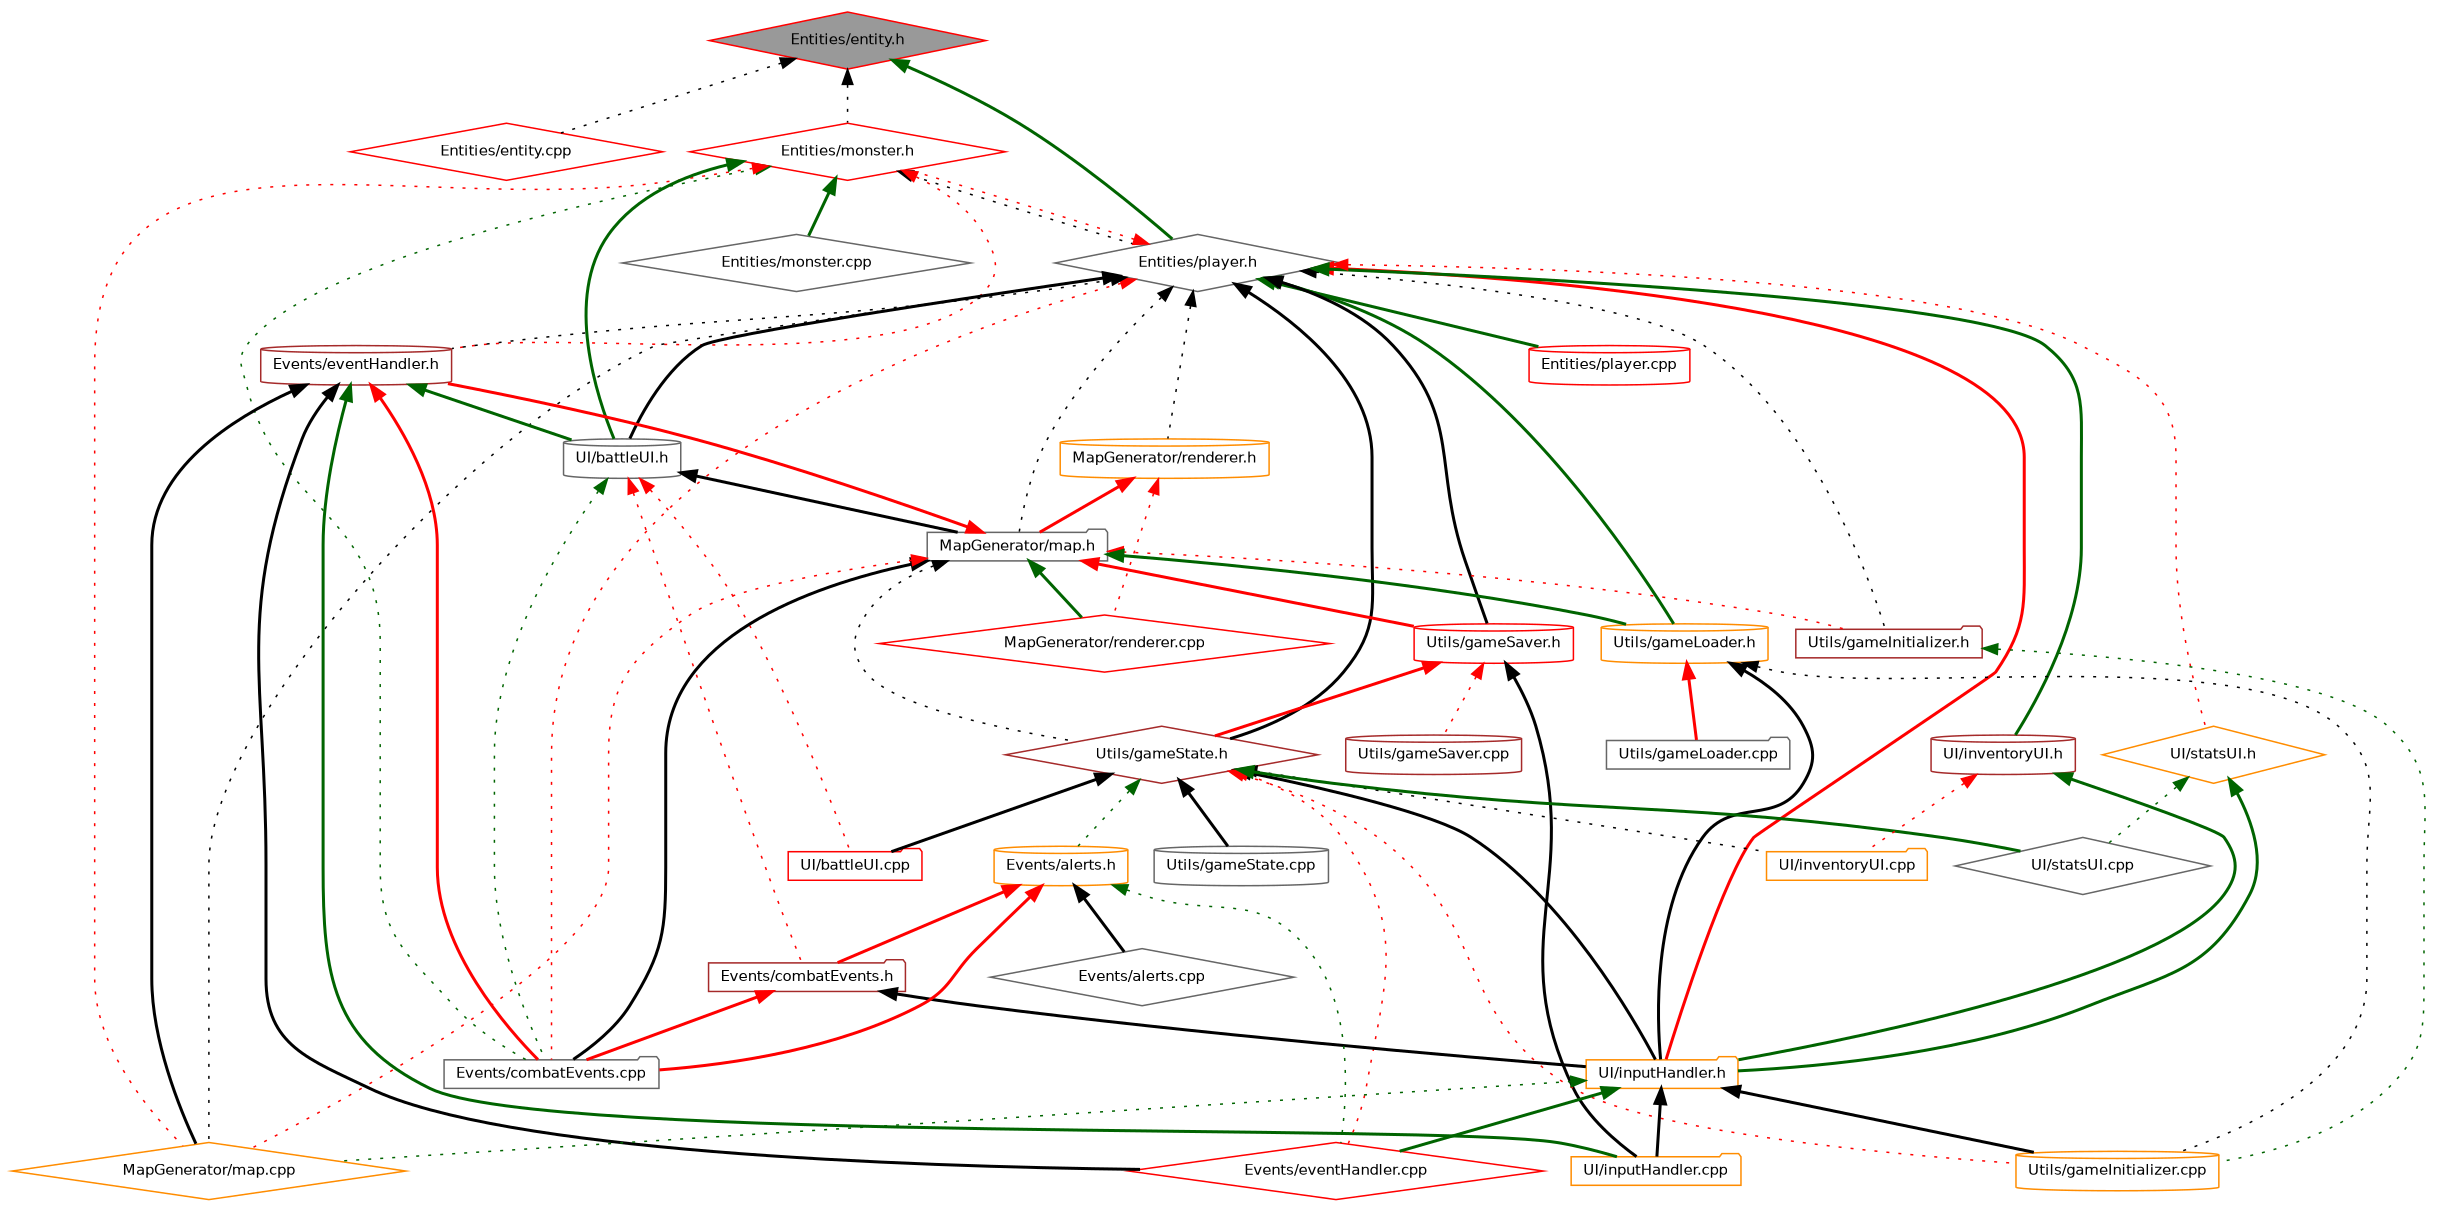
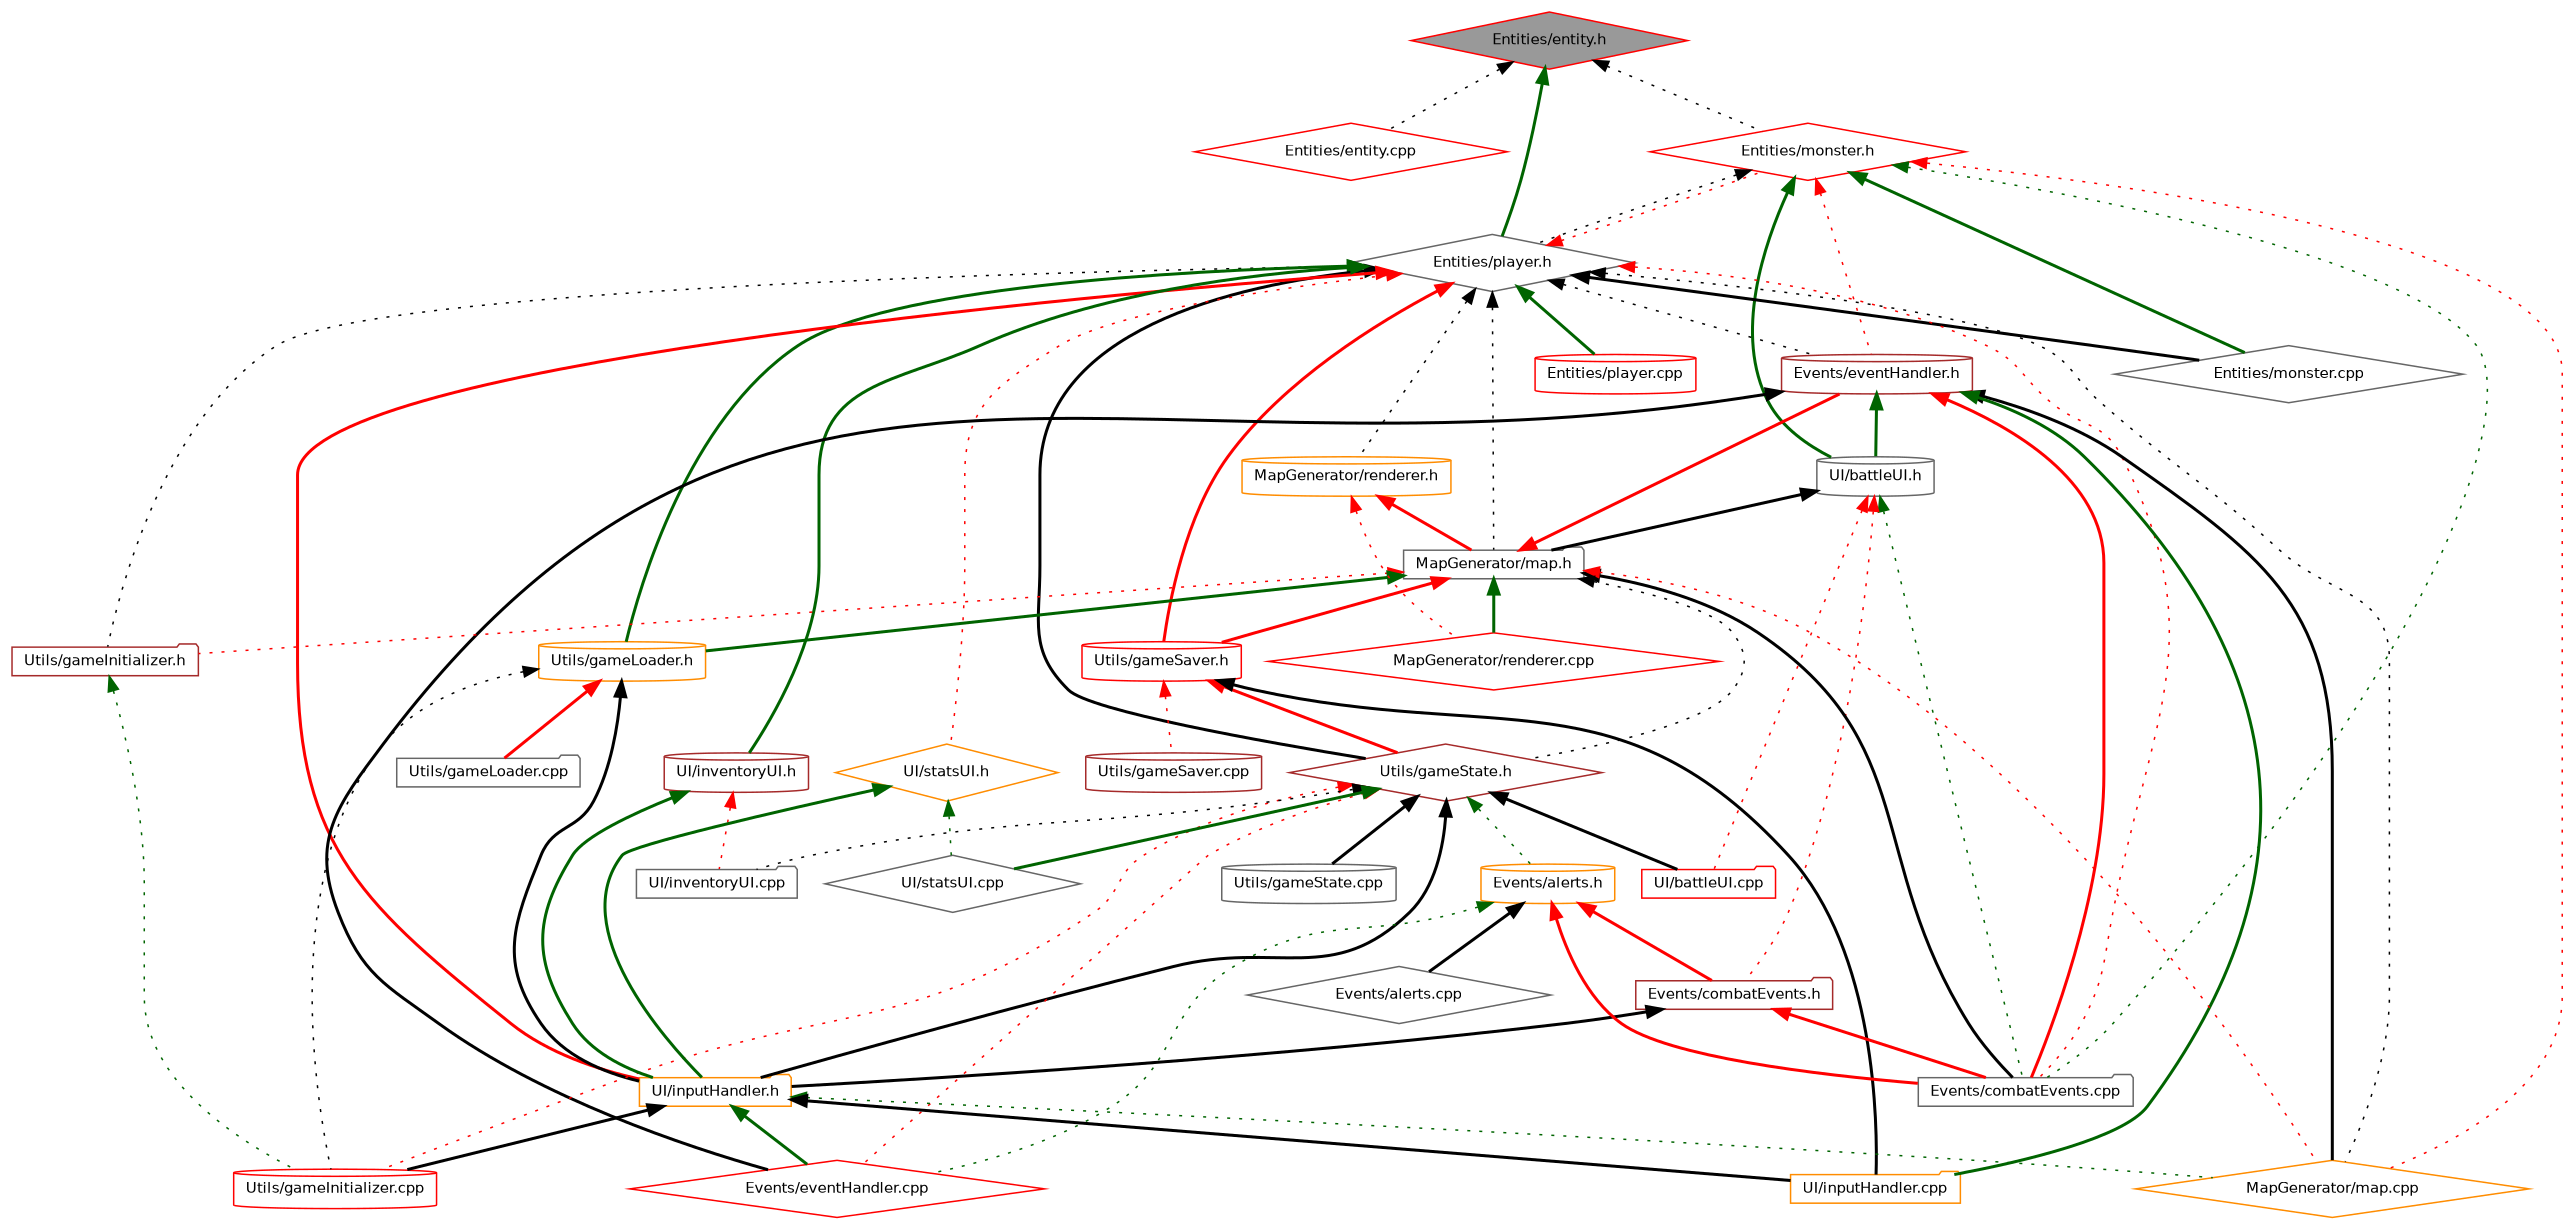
(843, 318) -> (1879, 316)
(1436, 417) -> (1243, 438)
(1847, 866) -> (717, 884)
(2117, 1171) -> (335, 1189)
